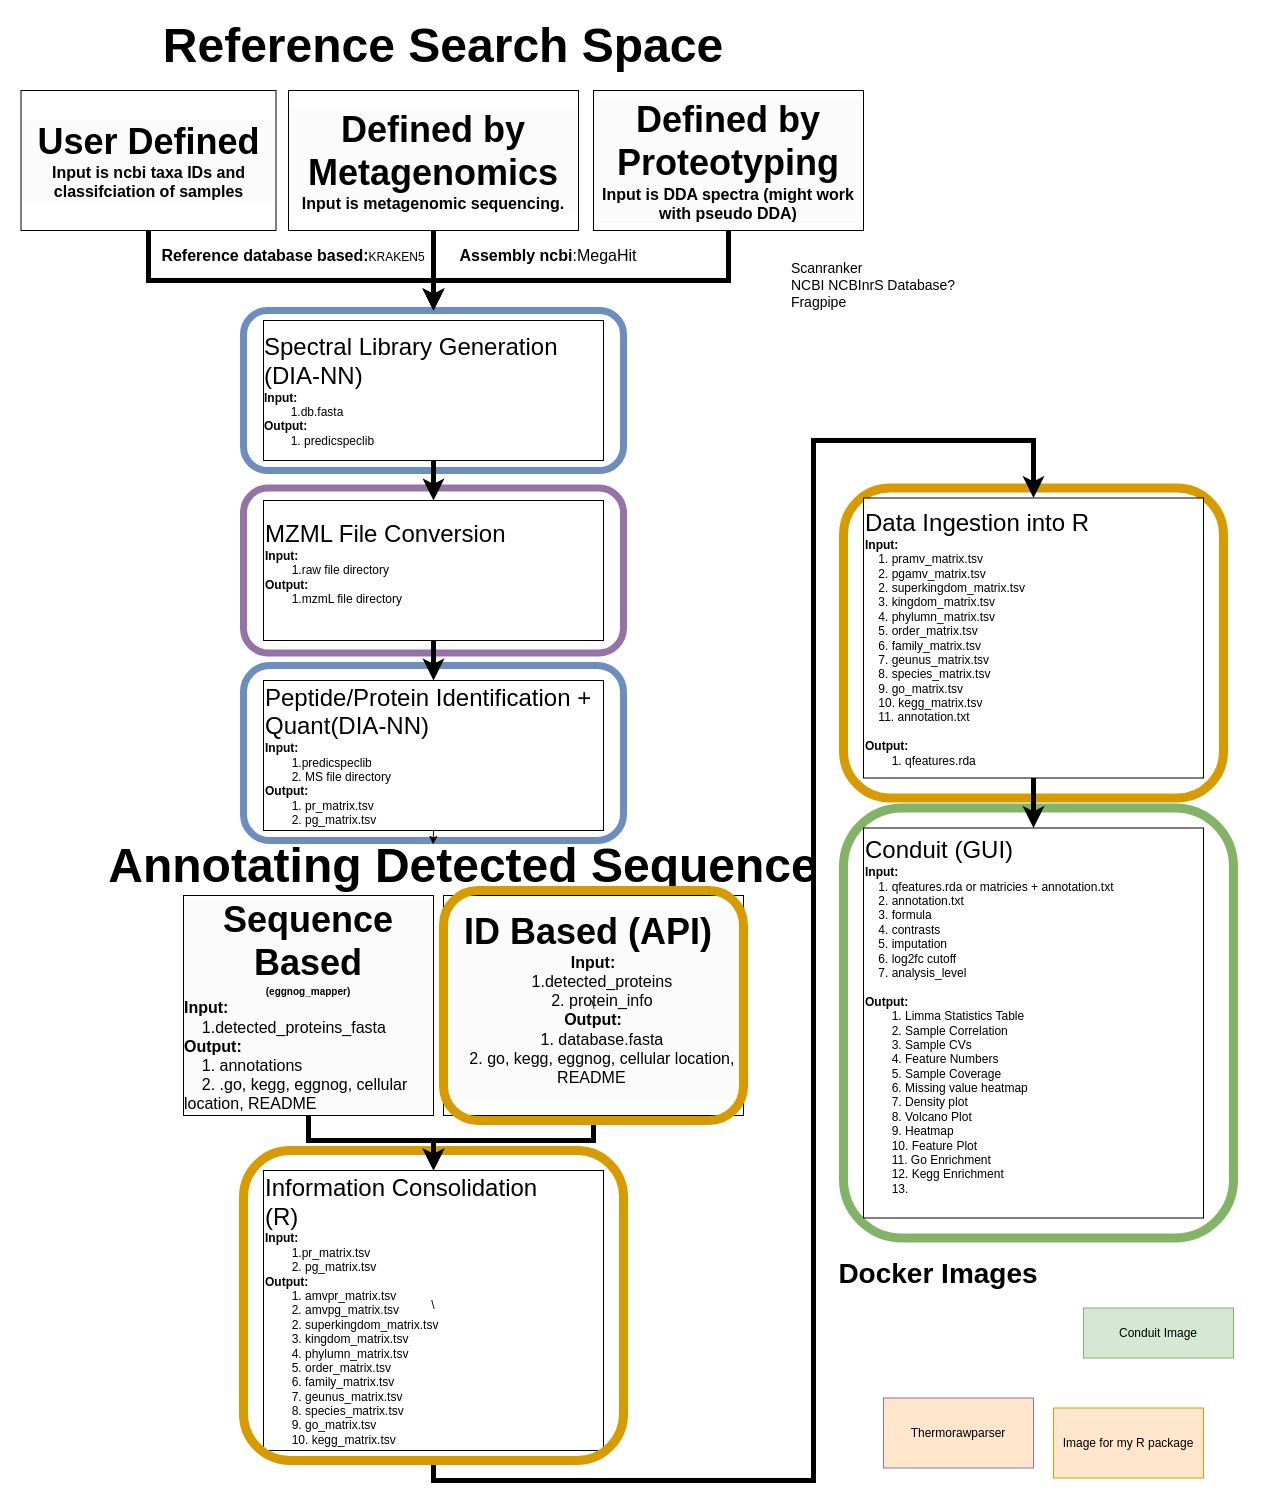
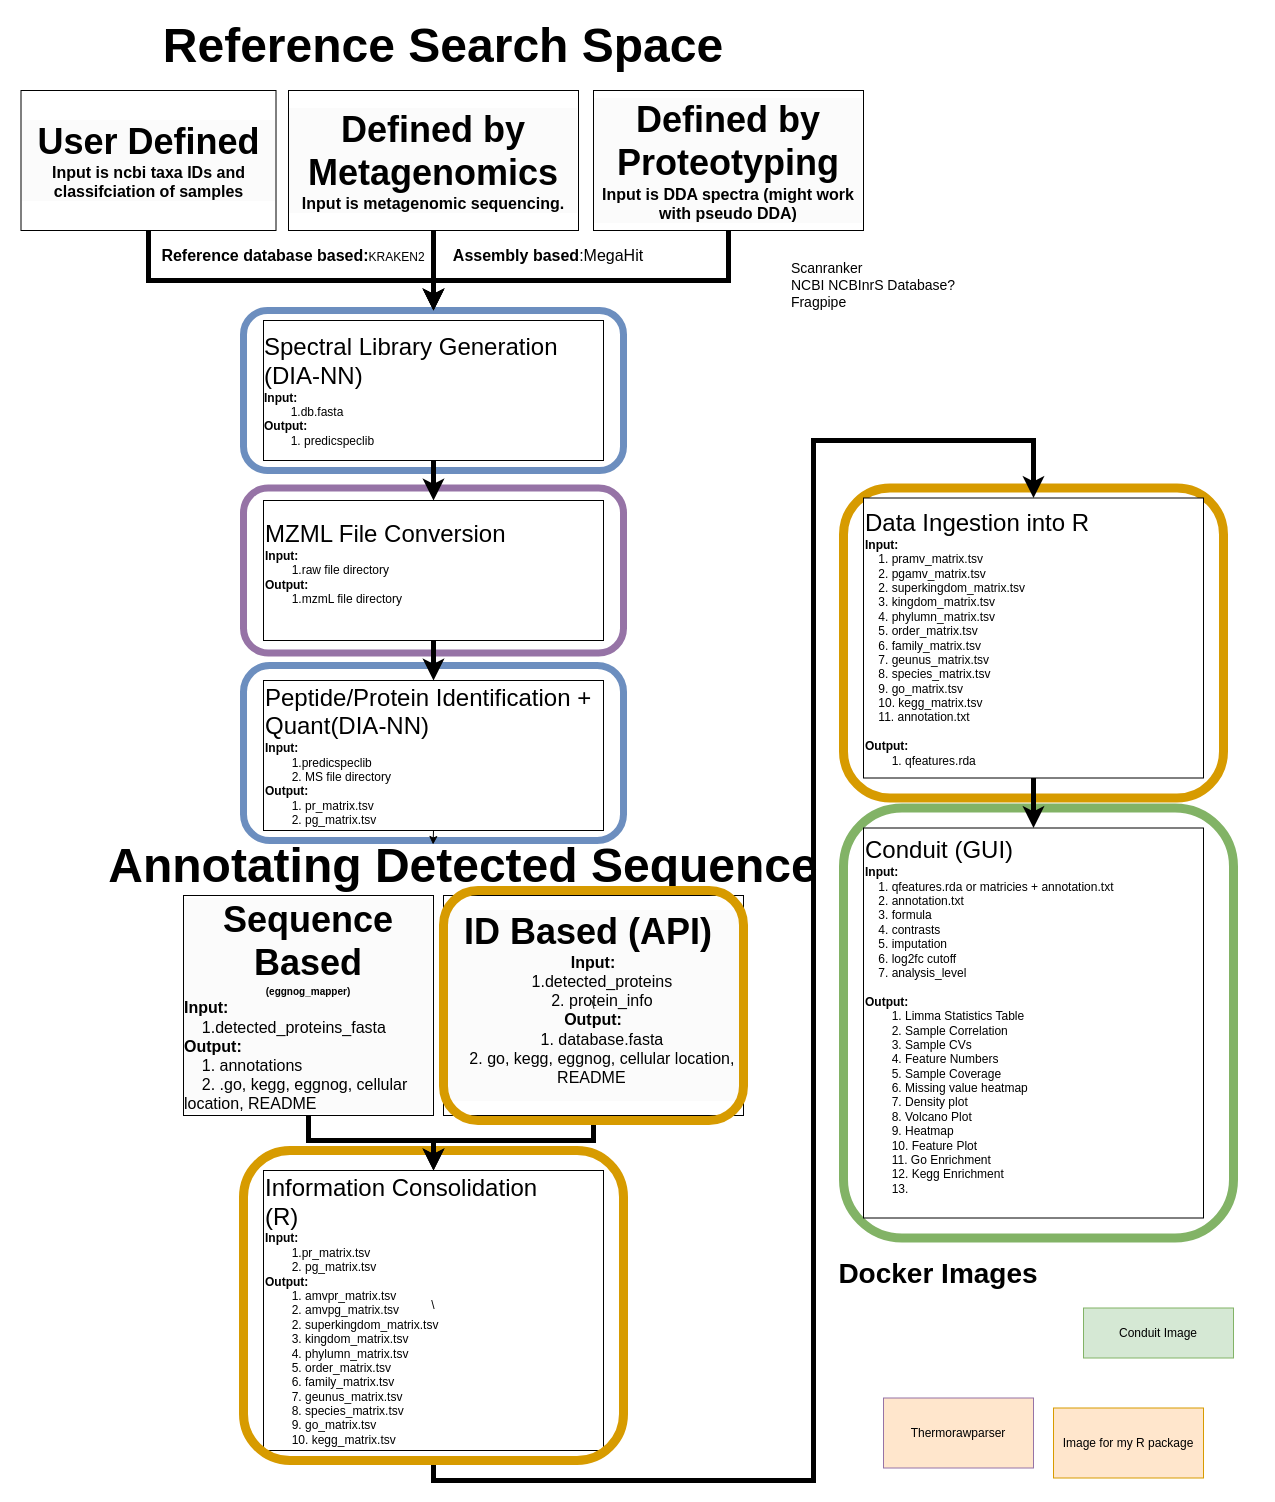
(294, 256) -> (294, 256)
(549, 256) -> (549, 256)
